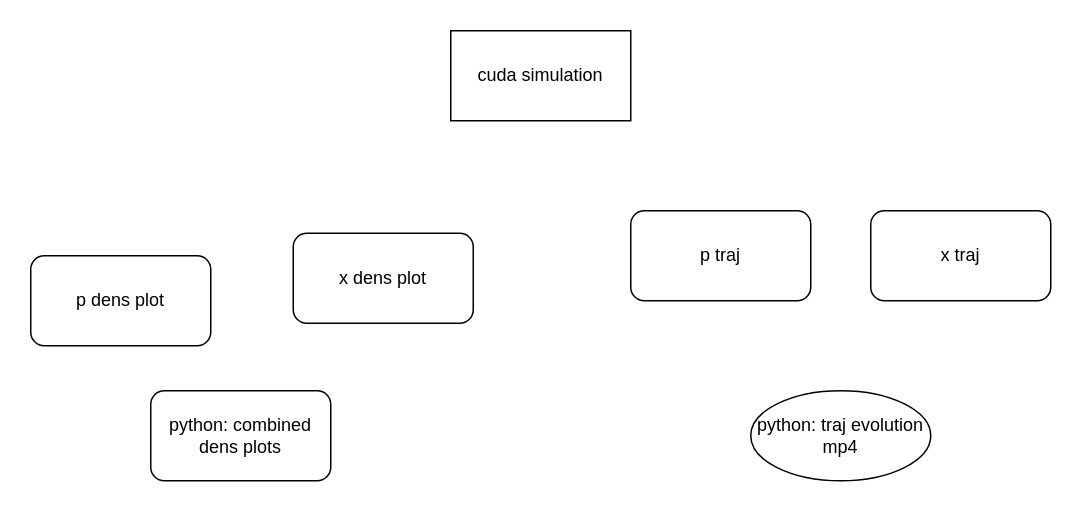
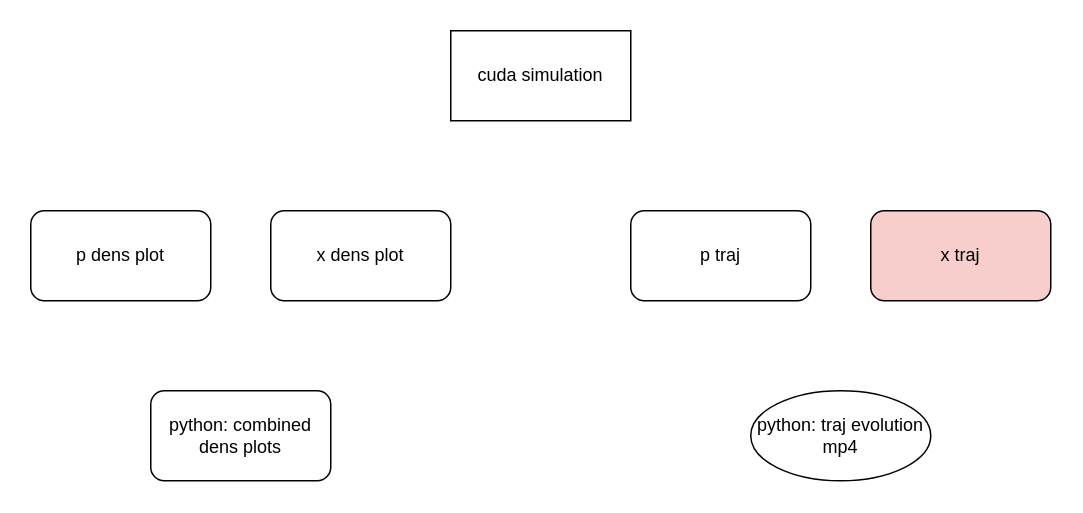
(961, 256) -> (961, 256)
(383, 278) -> (361, 256)
(121, 301) -> (121, 256)
